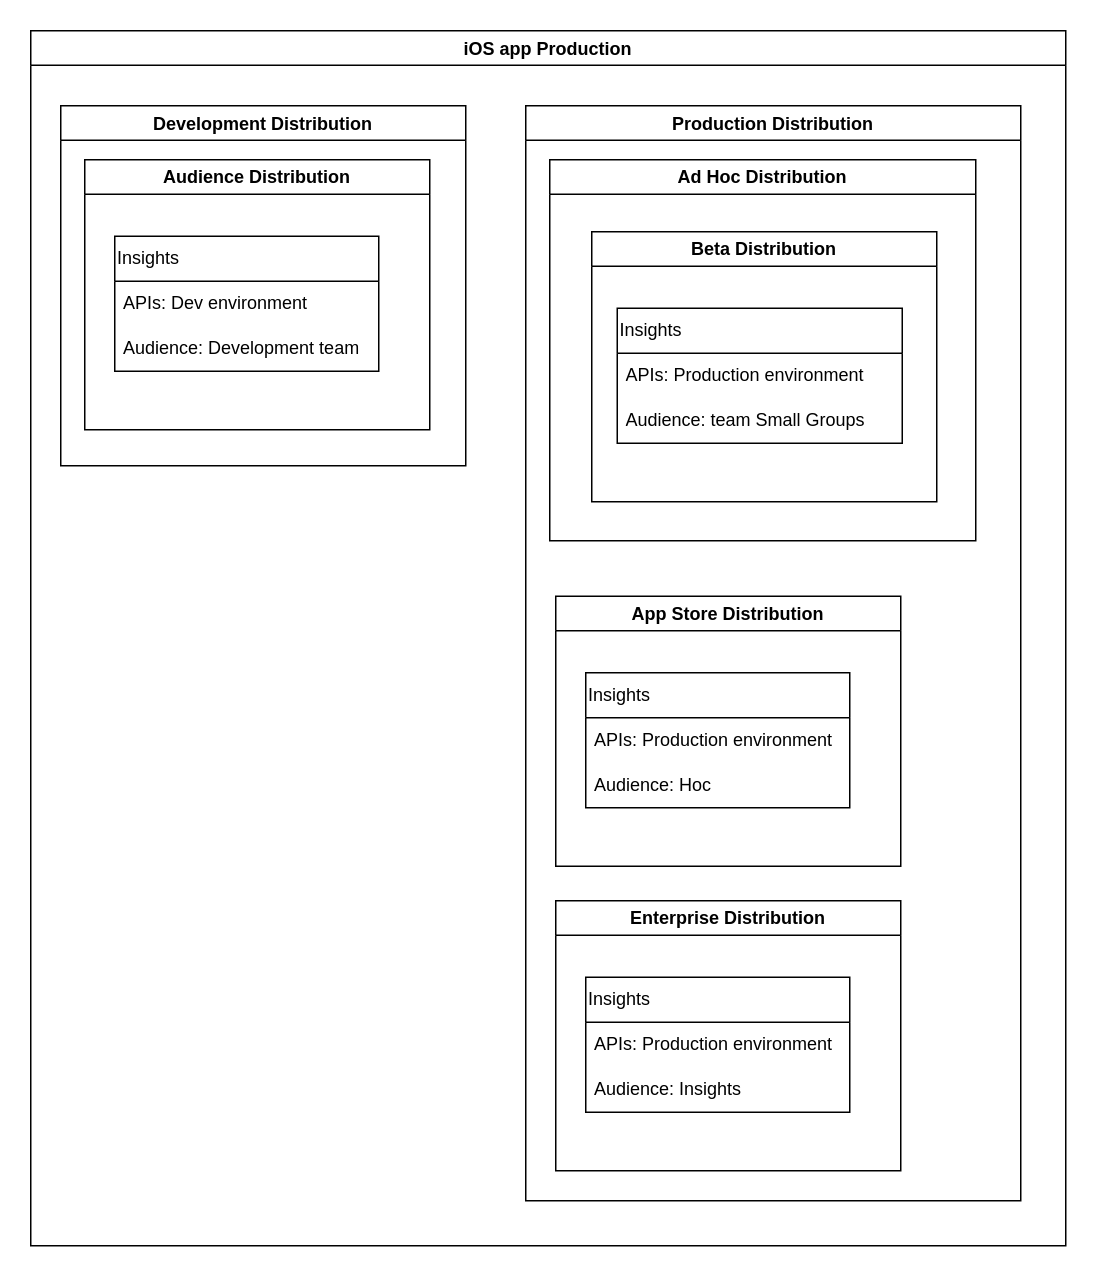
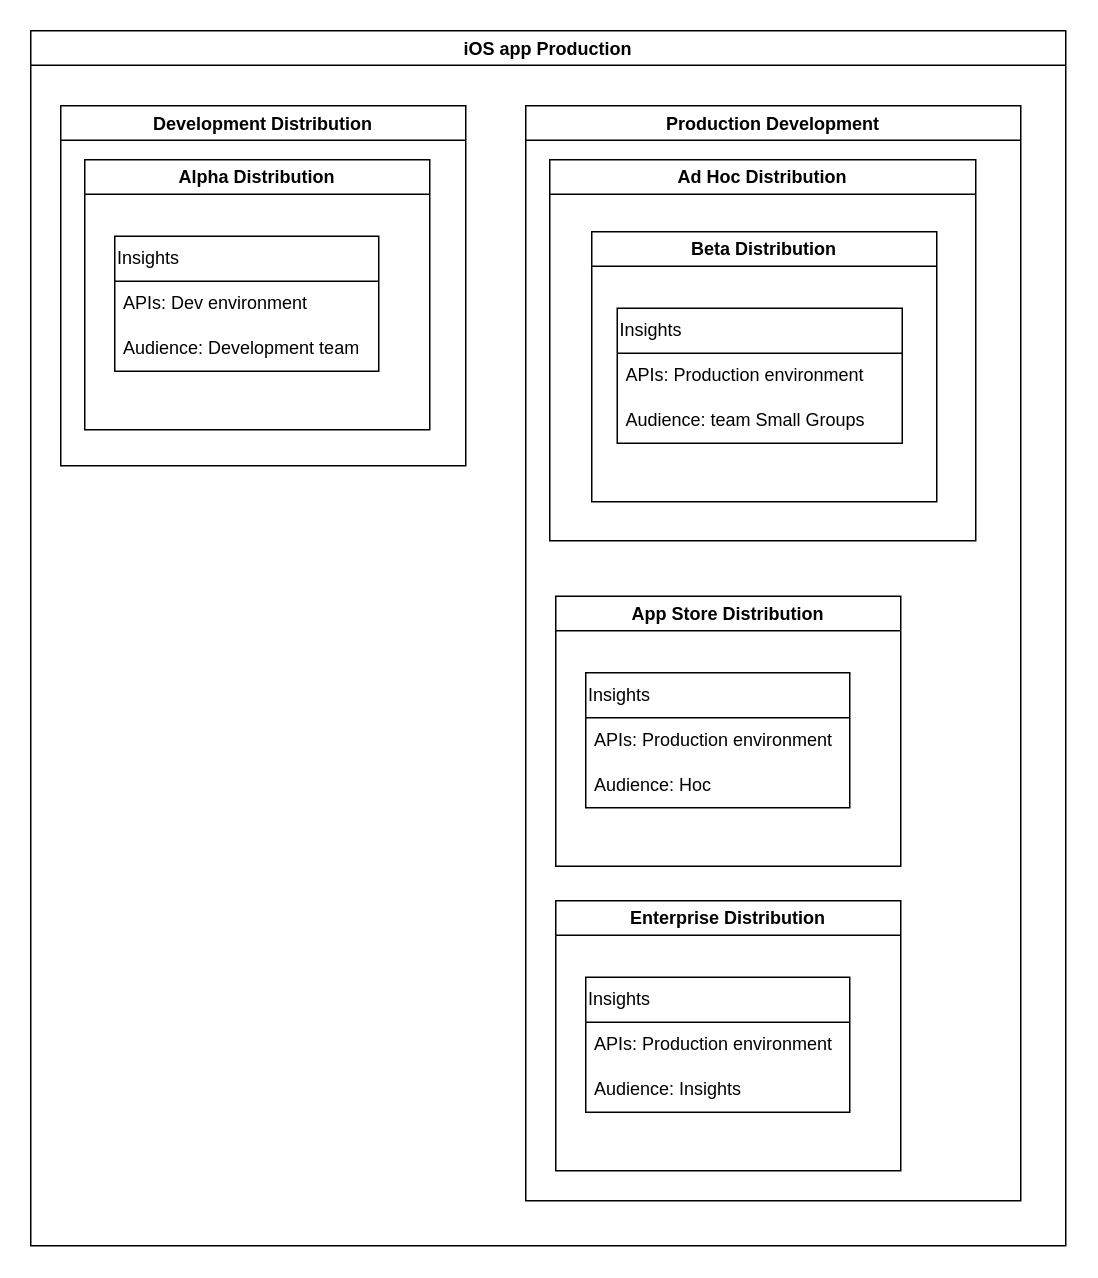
(773, 124) -> (773, 124)
(257, 178) -> (257, 178)
